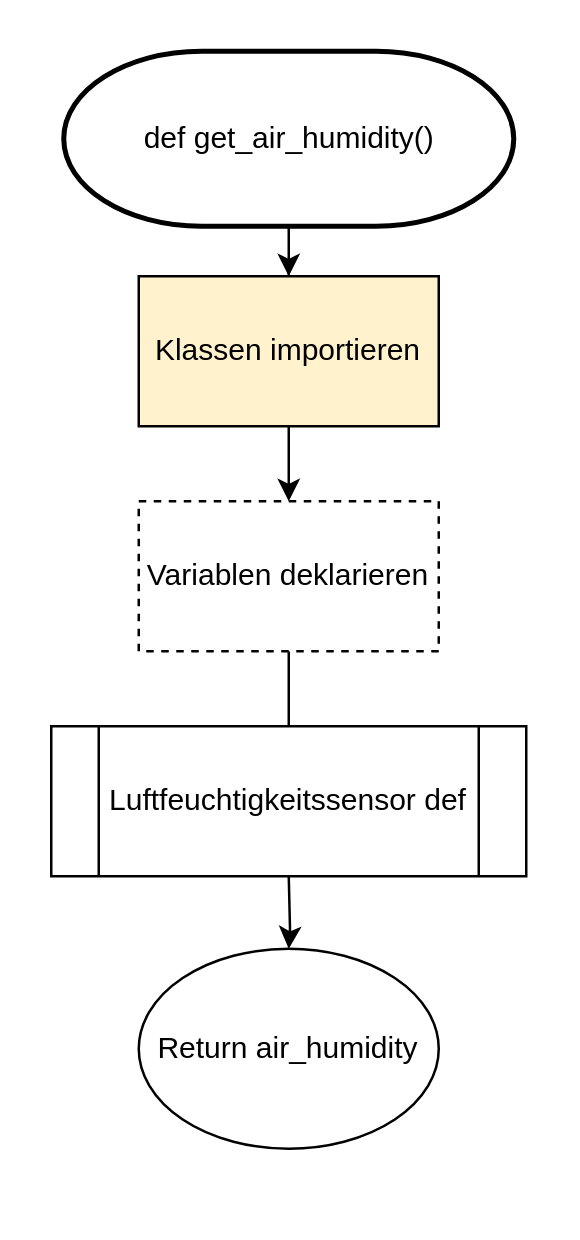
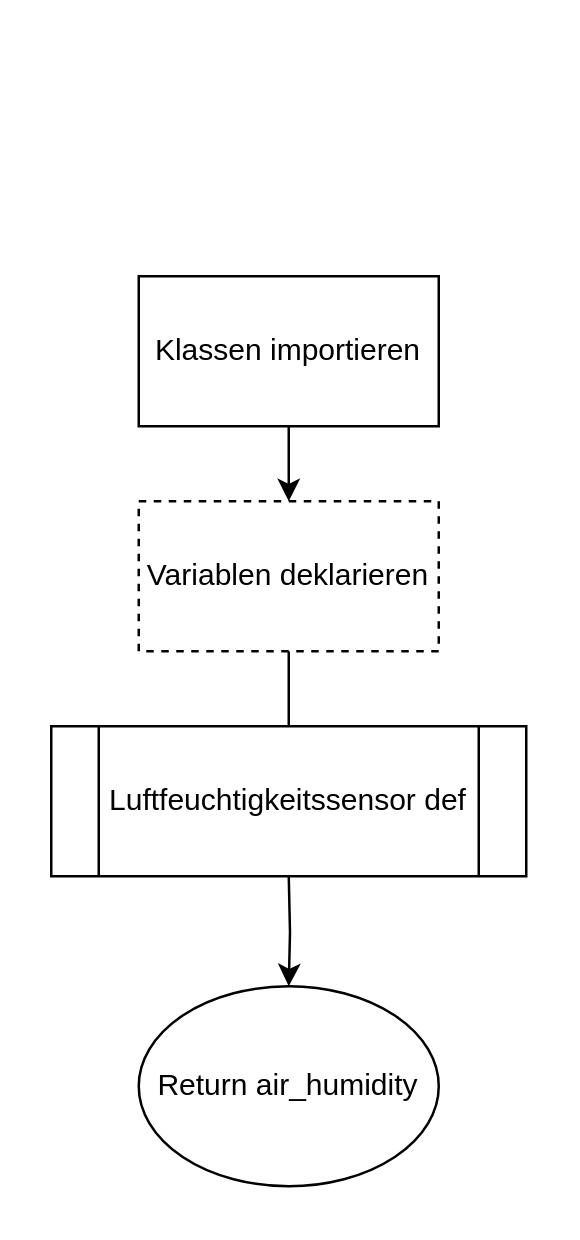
(289, 139) -> none
(289, 259) -> none
(289, 351) -> (289, 351)
(289, 1049) -> (289, 1086)
